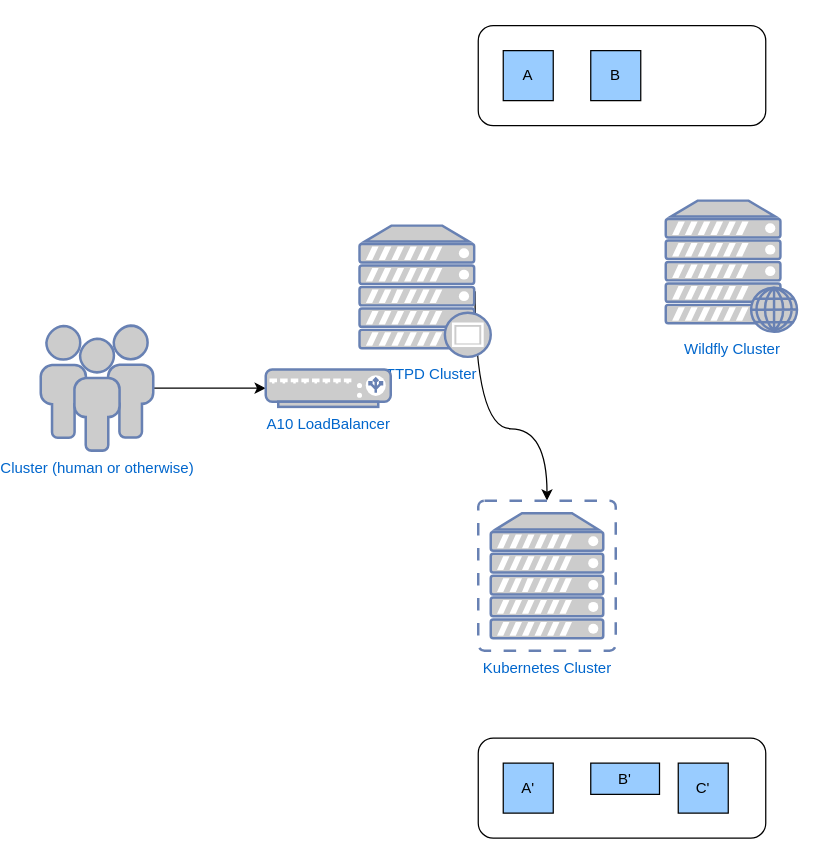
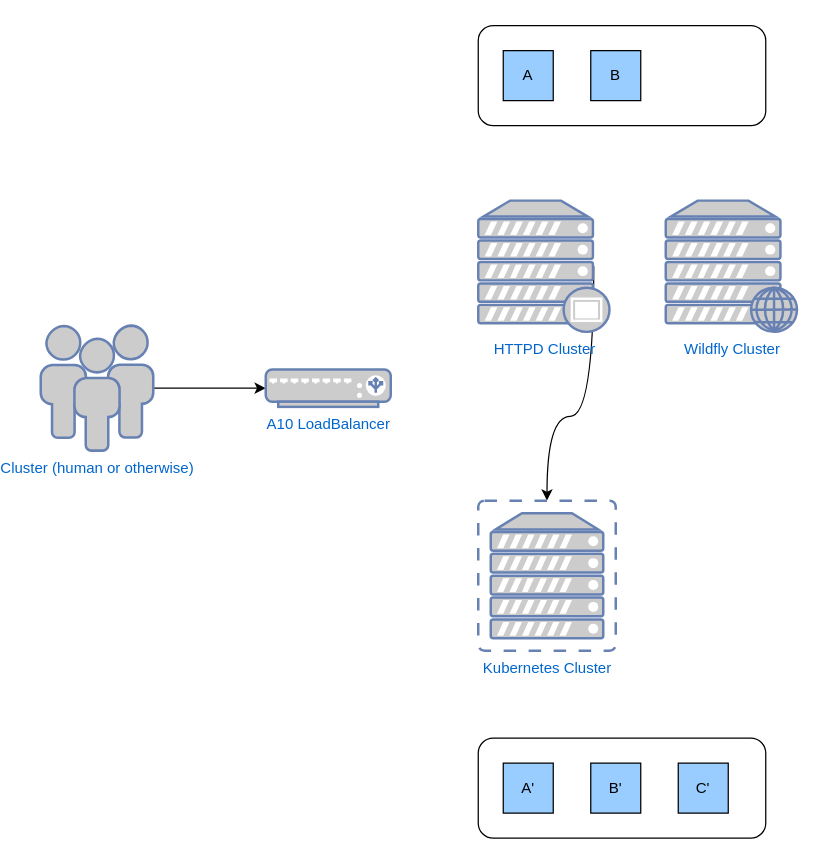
(425, 291) -> (544, 266)
(625, 779) -> (616, 788)
